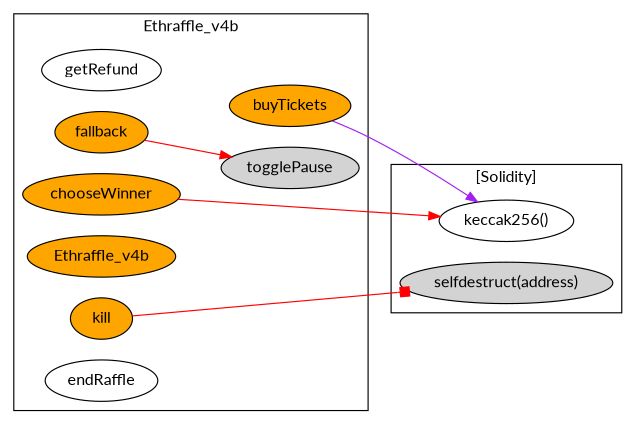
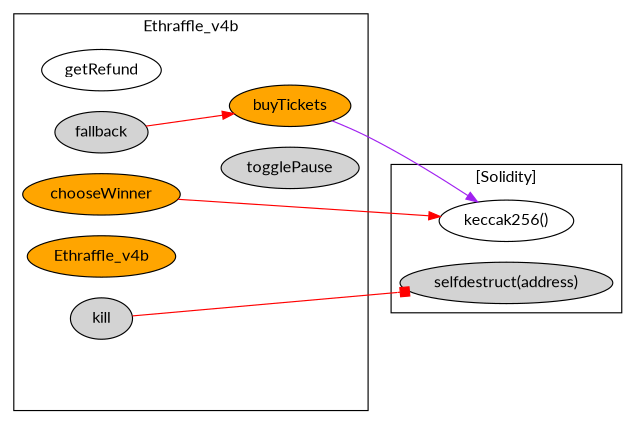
(101, 132) -> (101, 132)
(182, 148) -> (184, 121)
(101, 319) -> (101, 319)
(101, 381) -> none
